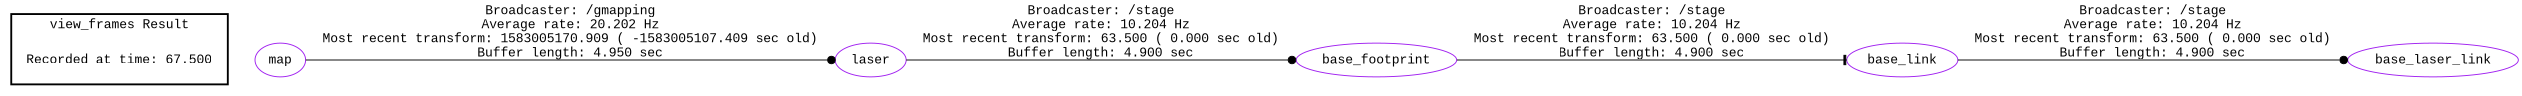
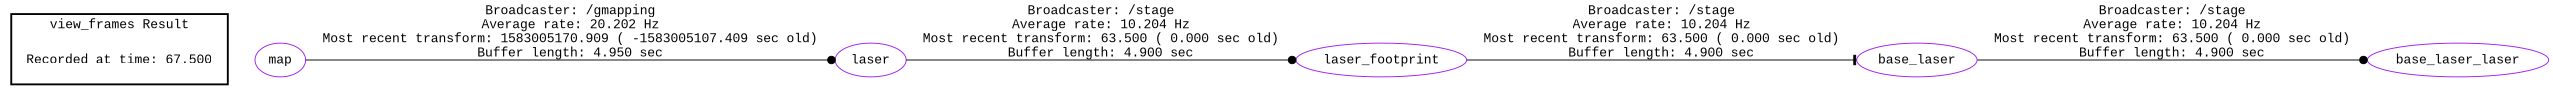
(1376, 60) -> (1381, 60)
(1902, 60) -> (1917, 60)
(2433, 60) -> (2458, 60)
